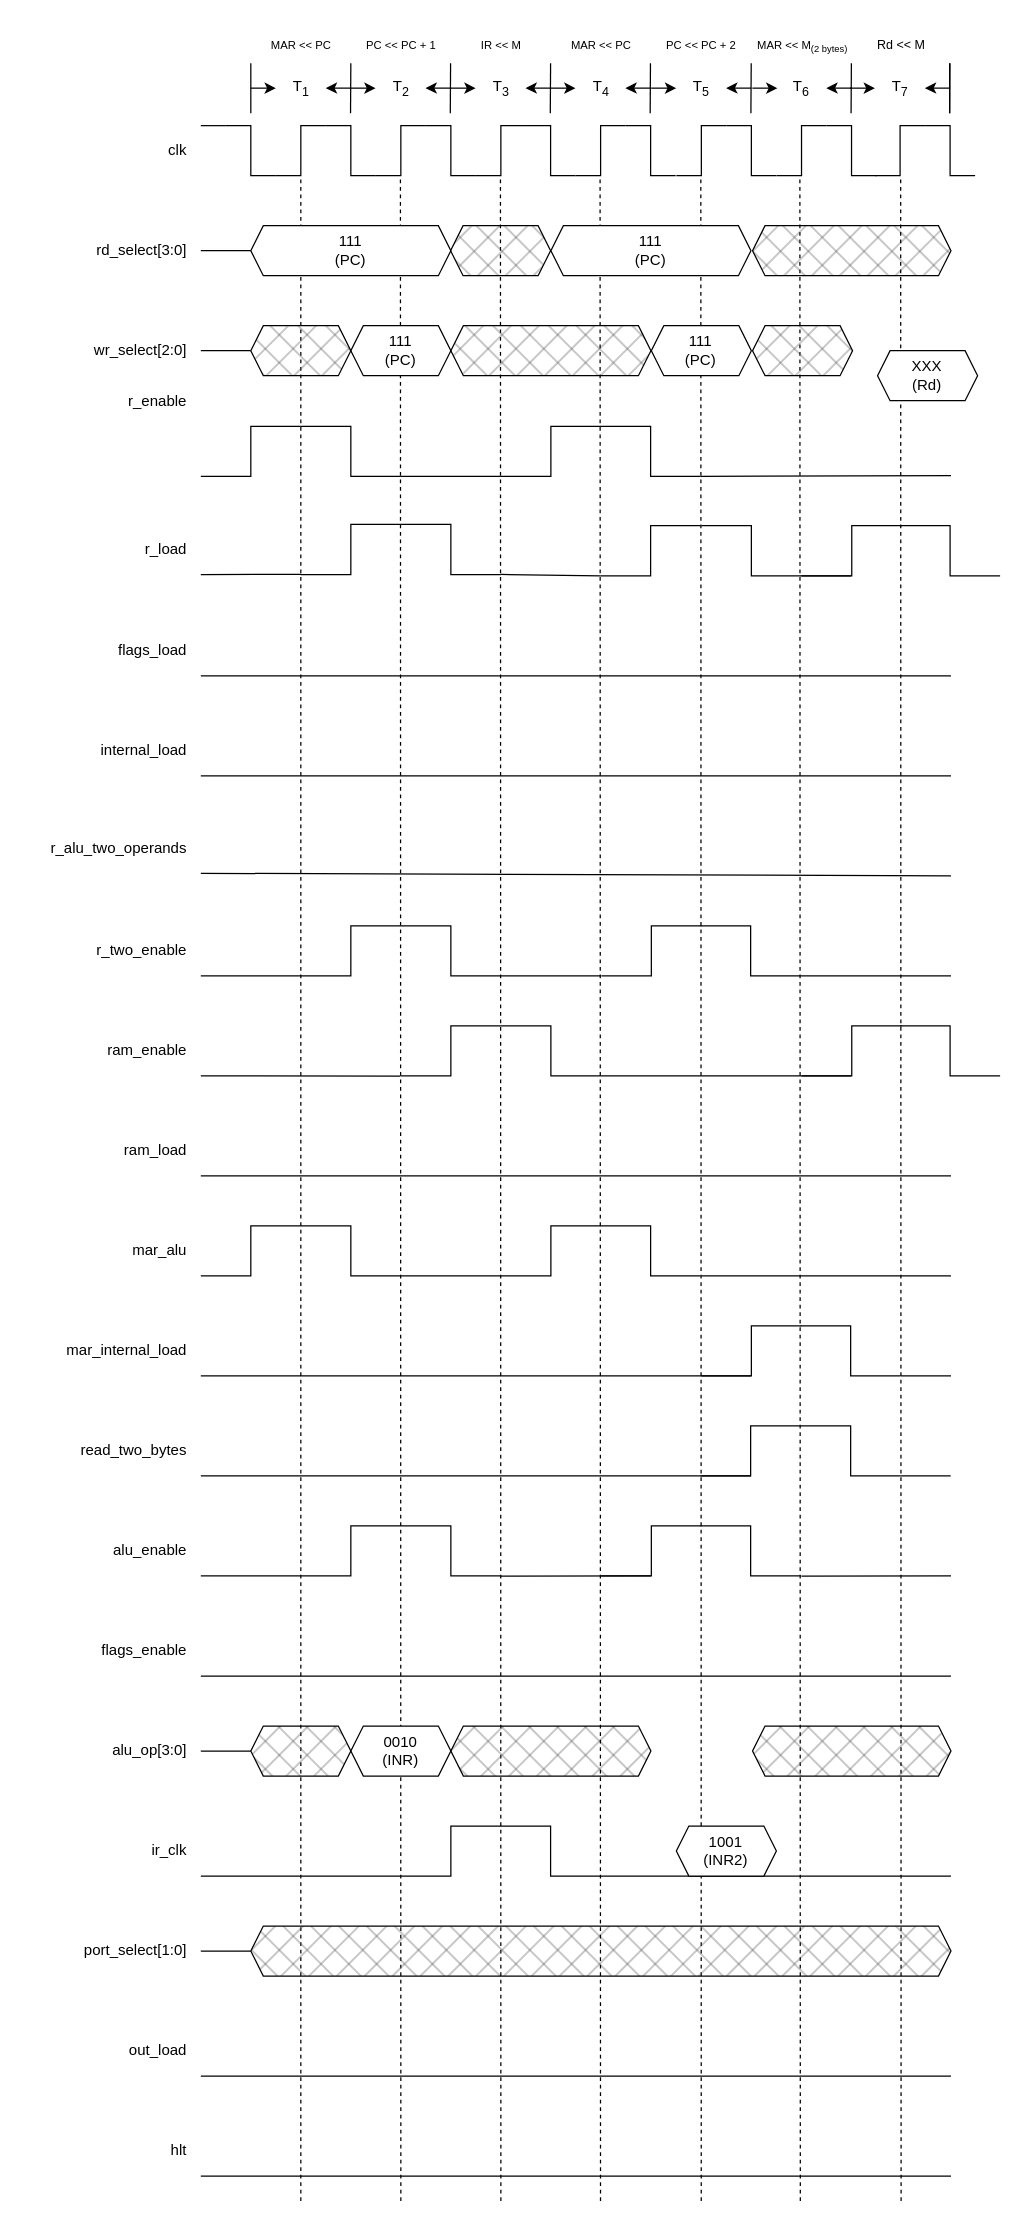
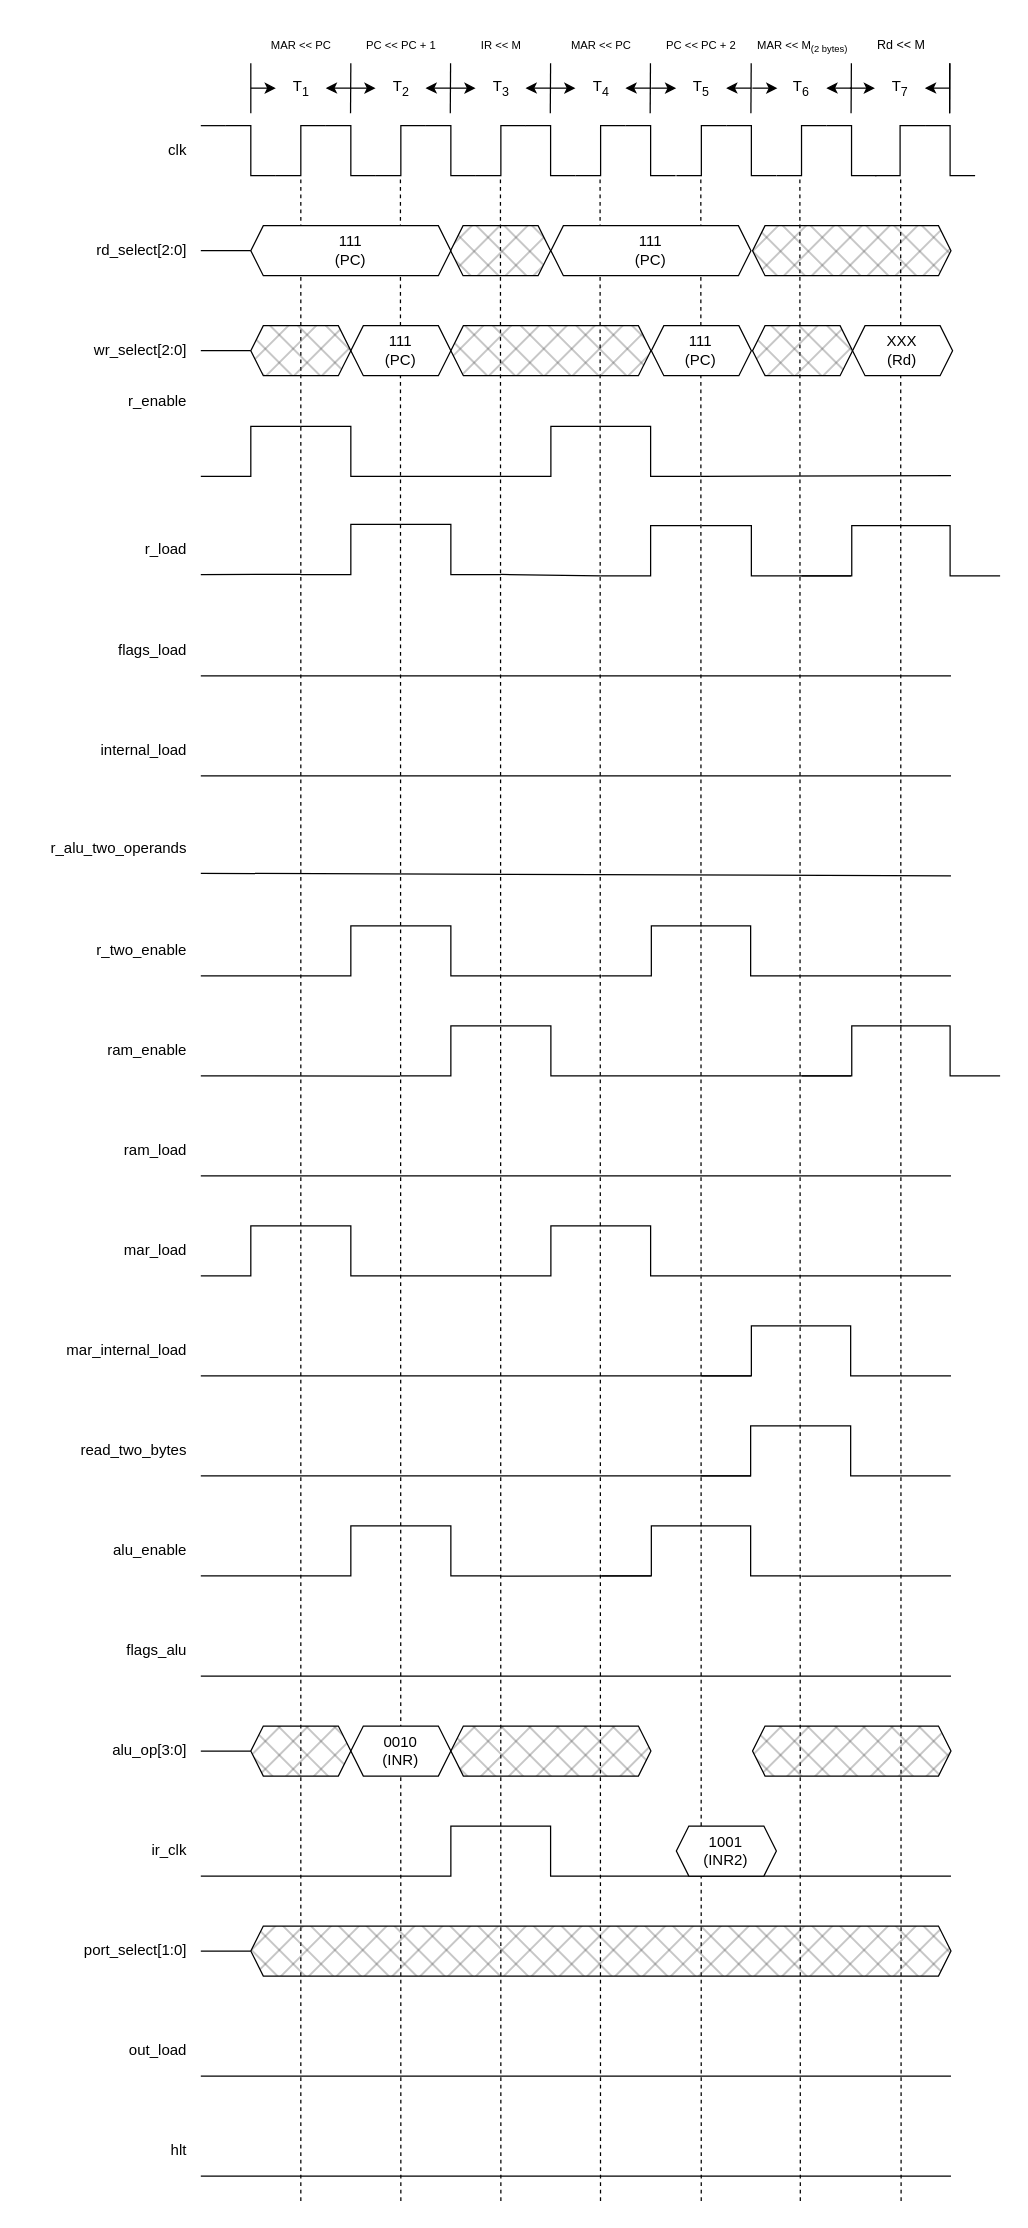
(132, 251) -> (132, 251)
(927, 376) -> (902, 351)
(159, 1251) -> (155, 1251)
(140, 1651) -> (153, 1651)
